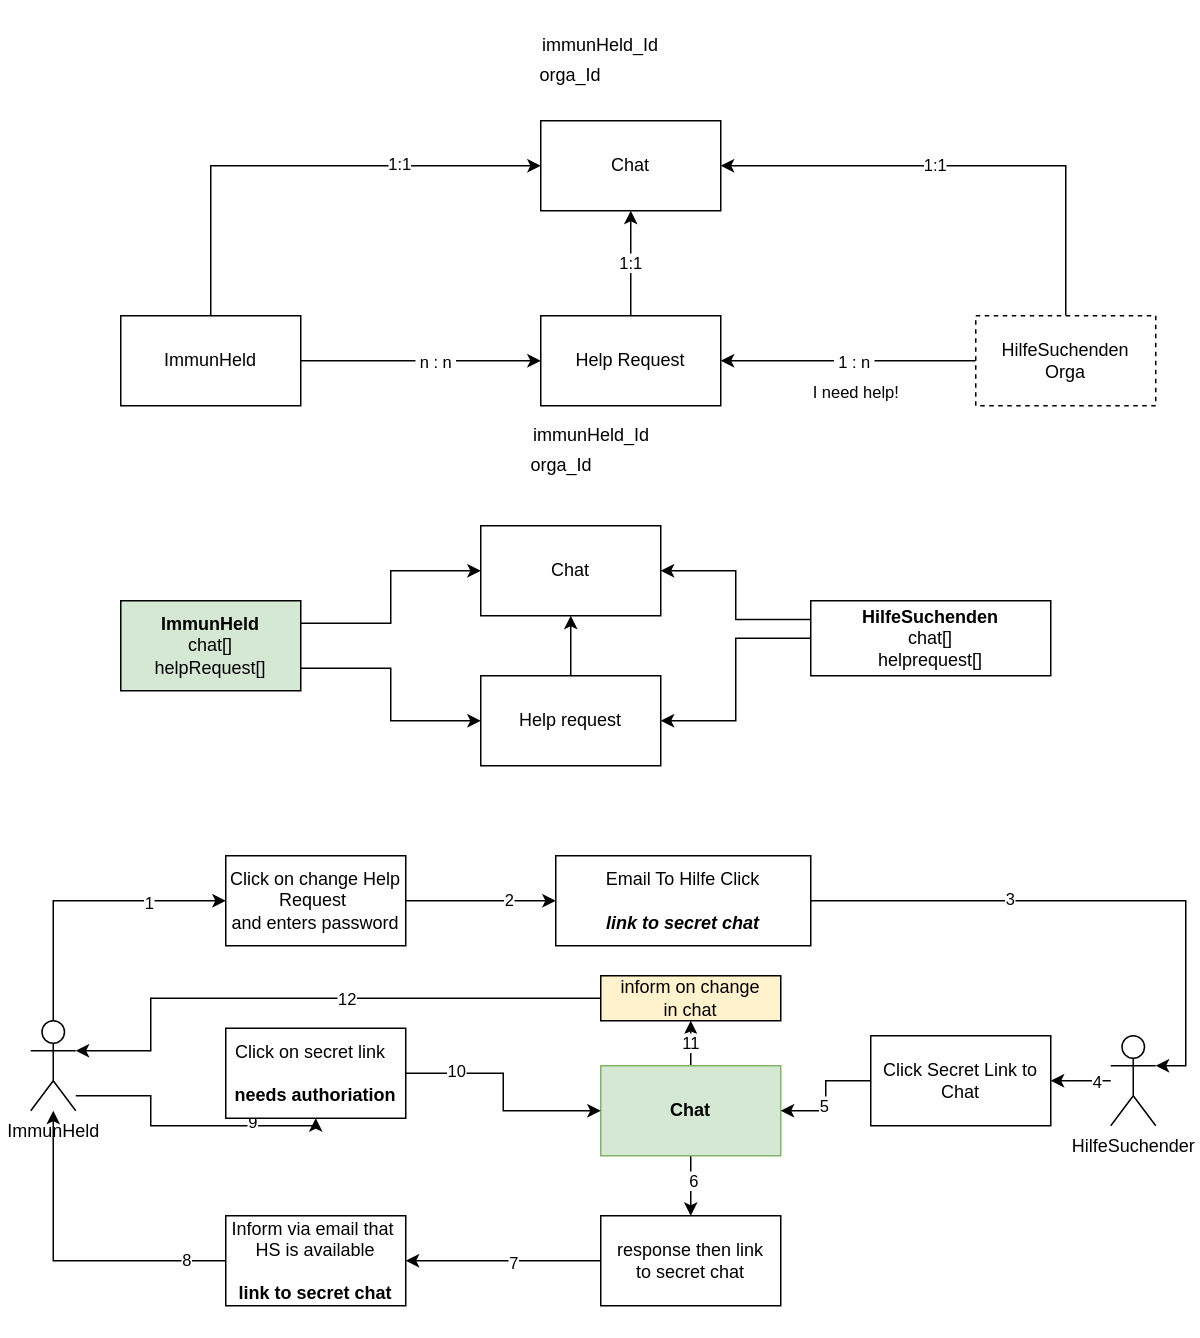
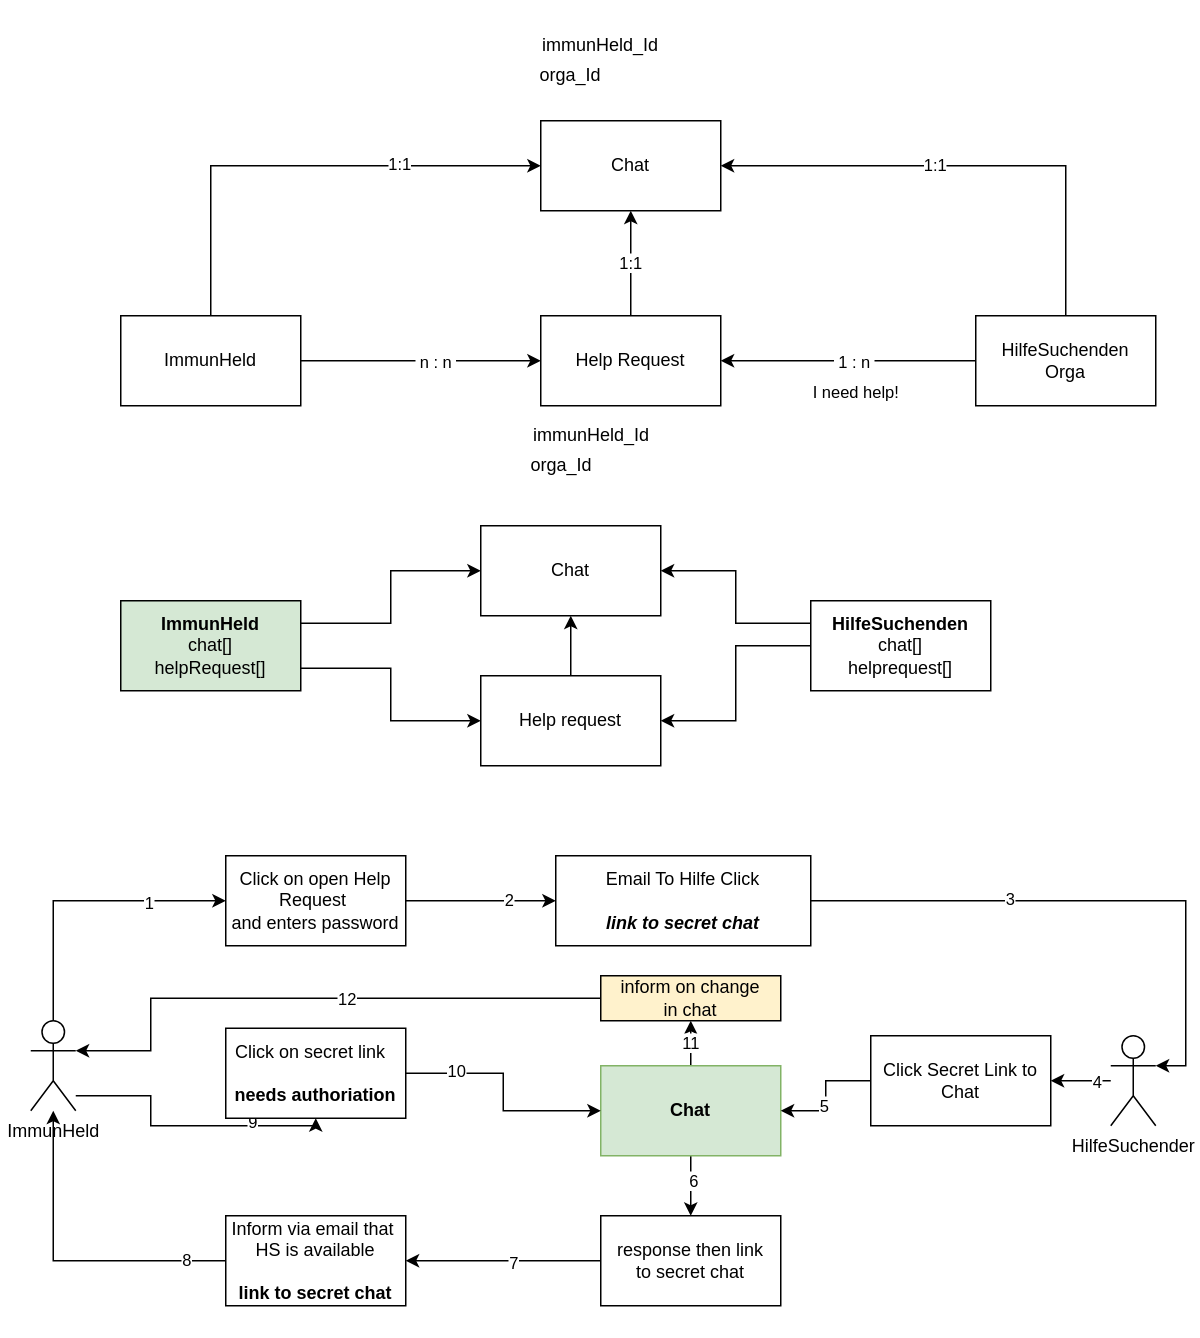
(1066, 361) -> (1066, 361)
(931, 638) -> (901, 646)
(316, 901) -> (316, 901)
